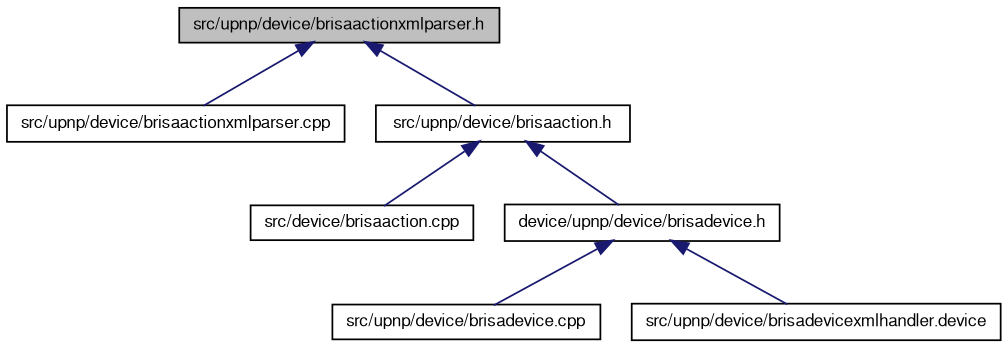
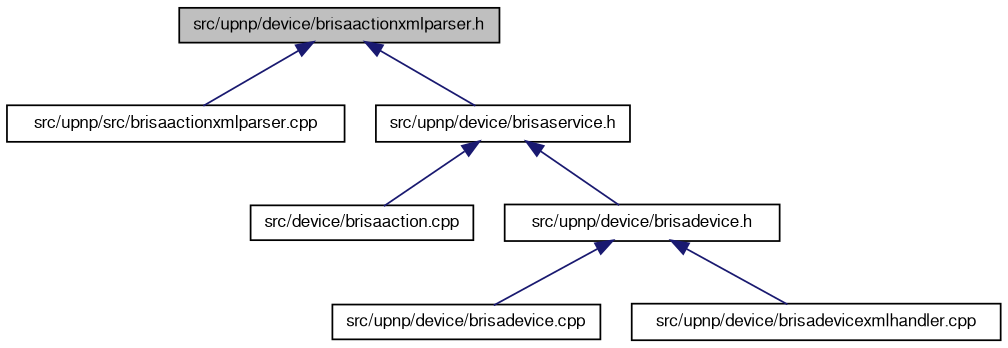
(176, 124) -> (176, 124)
(503, 124) -> (503, 124)
(642, 223) -> (642, 223)
(816, 322) -> (816, 322)
